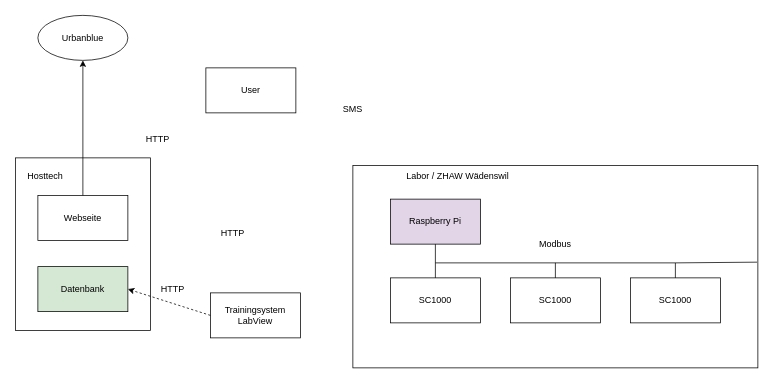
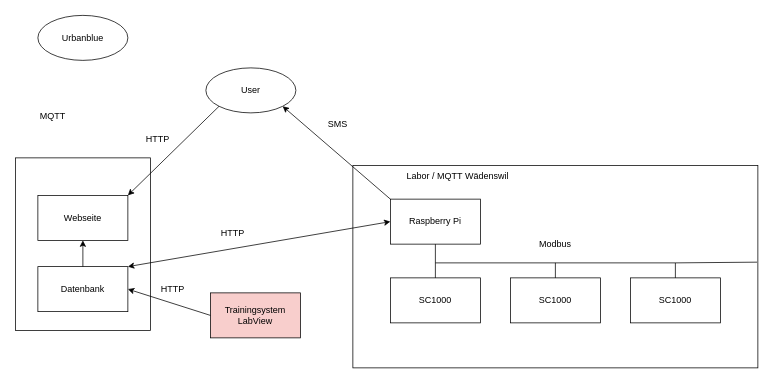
(83, 67) -> none
(251, 90) -> (251, 90)
(353, 109) -> (338, 124)
none -> (53, 117)
none -> (339, 155)
none -> (162, 163)
(45, 177) -> none
(458, 177) -> (458, 177)
(435, 222) -> (435, 222)
none -> (259, 244)
none -> (83, 247)
(83, 289) -> (83, 289)
(171, 303) -> (171, 303)
(255, 315) -> (255, 315)
